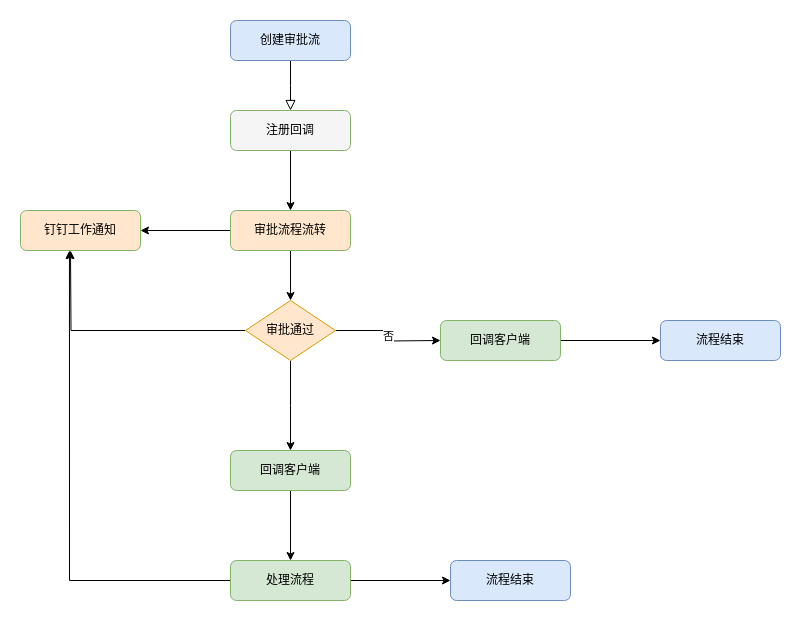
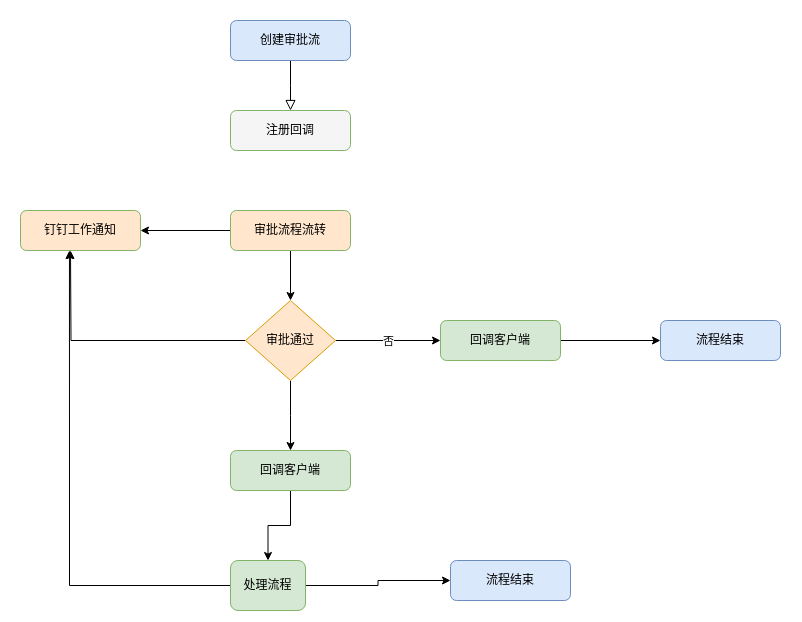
(291, 177) -> none
(291, 331) -> (291, 341)
(291, 581) -> (268, 586)
